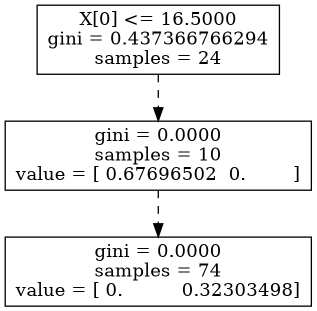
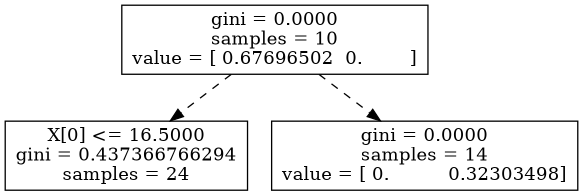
(158, 91) -> (206, 94)
(158, 272) -> (425, 156)
